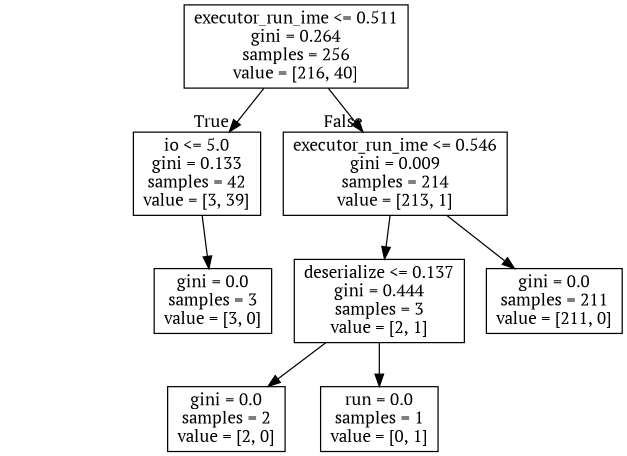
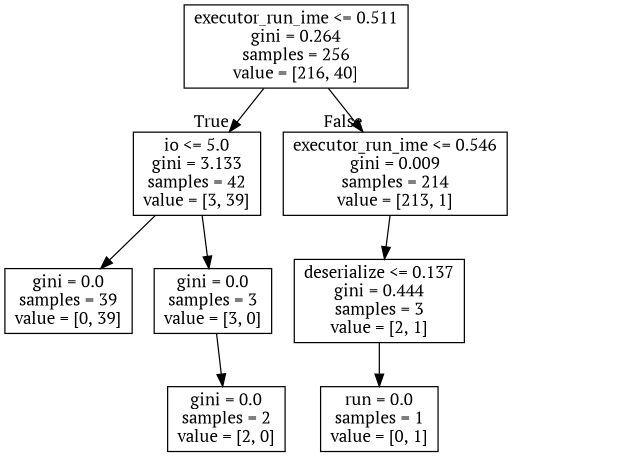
(197, 174) -> (197, 174)
none -> (69, 301)
(554, 301) -> none
(302, 361) -> (219, 354)
